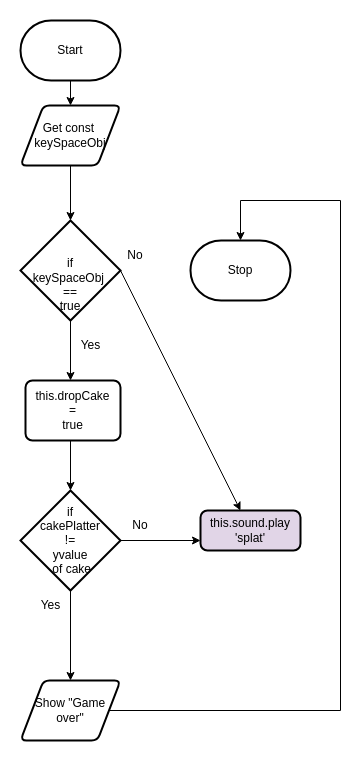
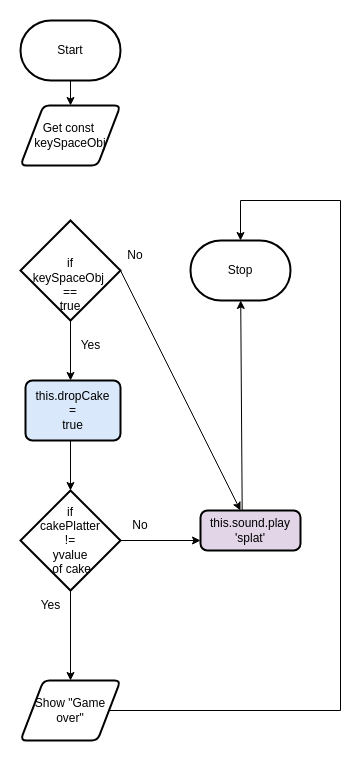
(71, 190) -> none
none -> (241, 409)
(73, 411) -> (73, 411)
